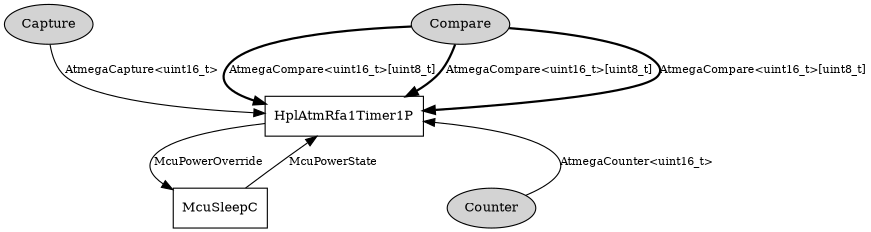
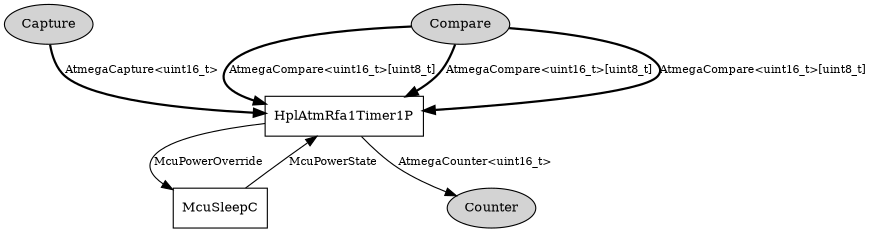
(140, 101) -> (140, 101)
(527, 139) -> (400, 169)
